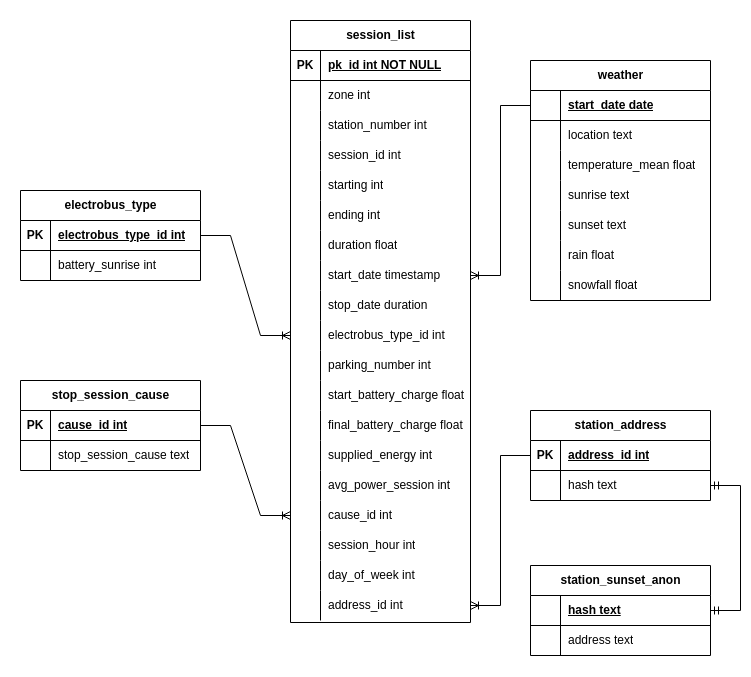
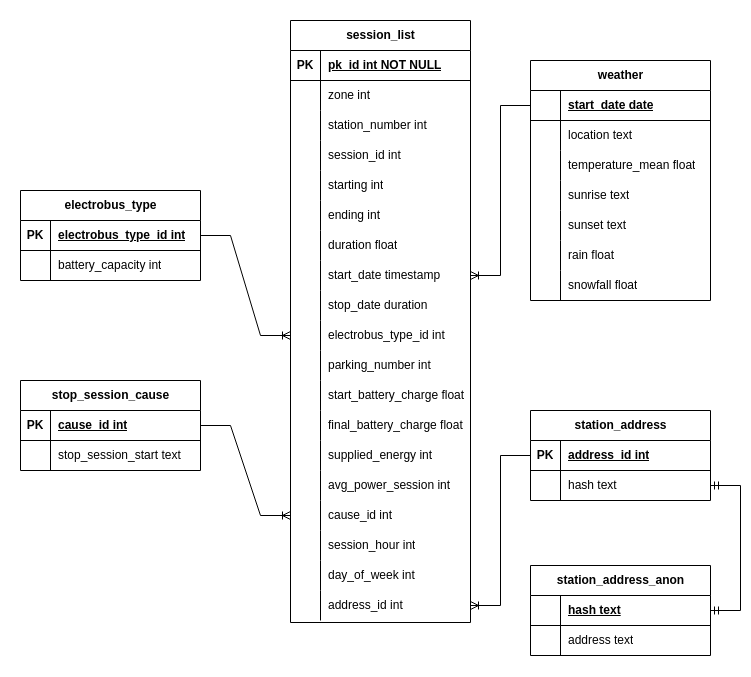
(118, 266) -> (121, 266)
(130, 456) -> (130, 456)
(621, 581) -> (621, 581)
